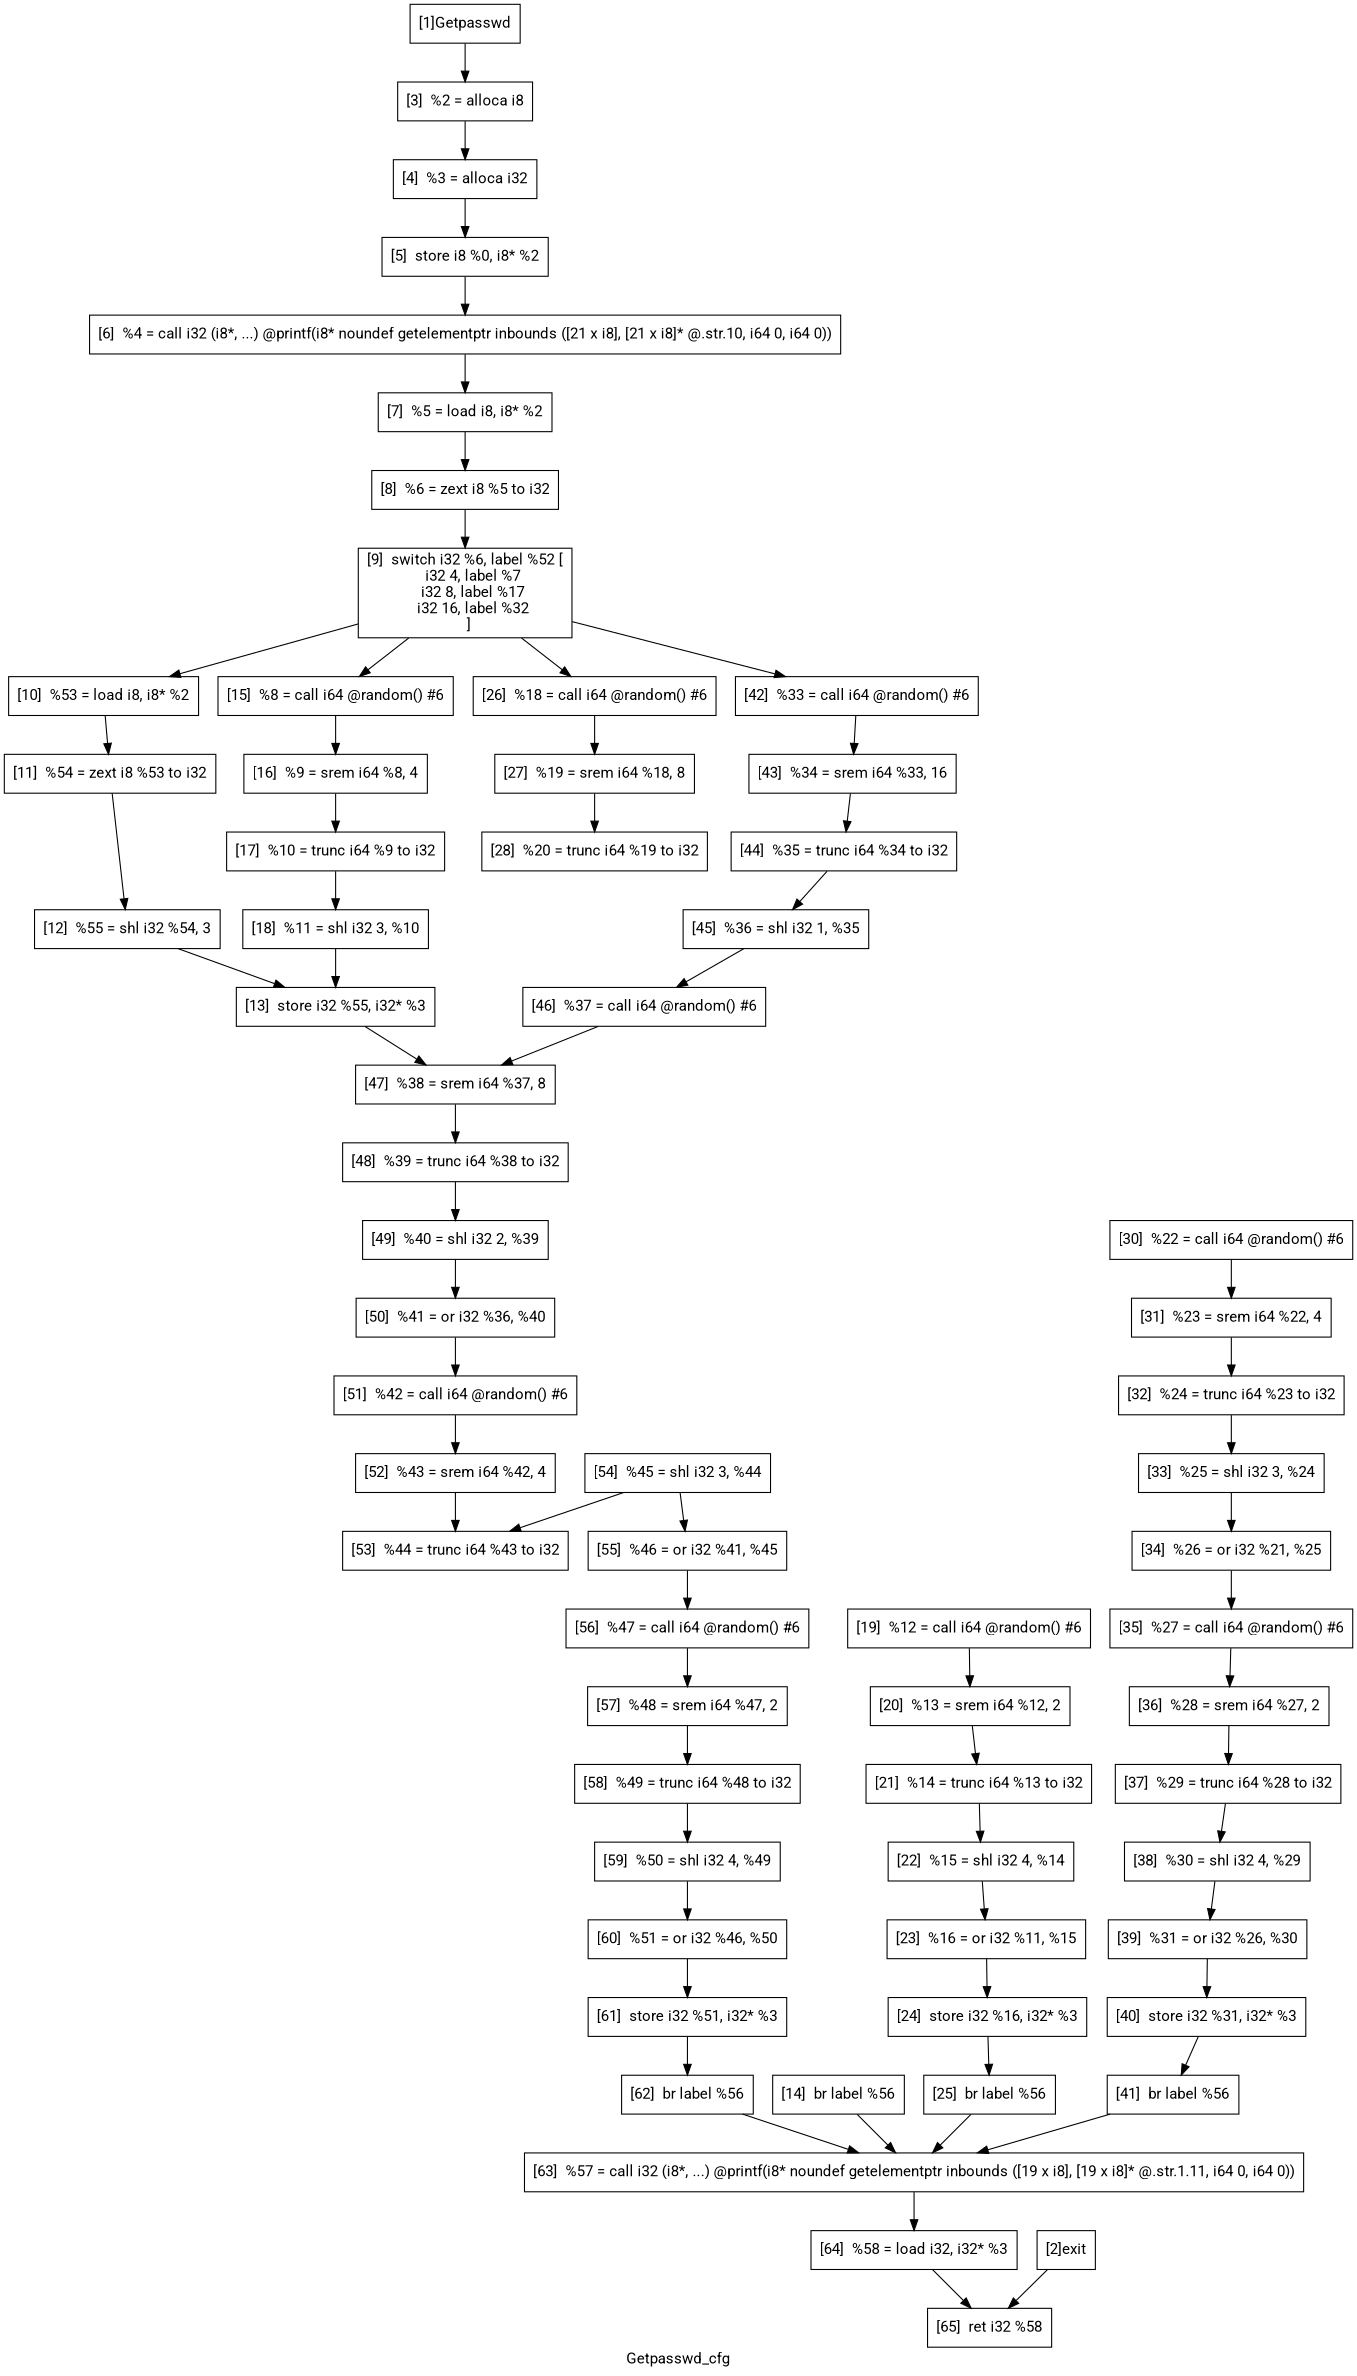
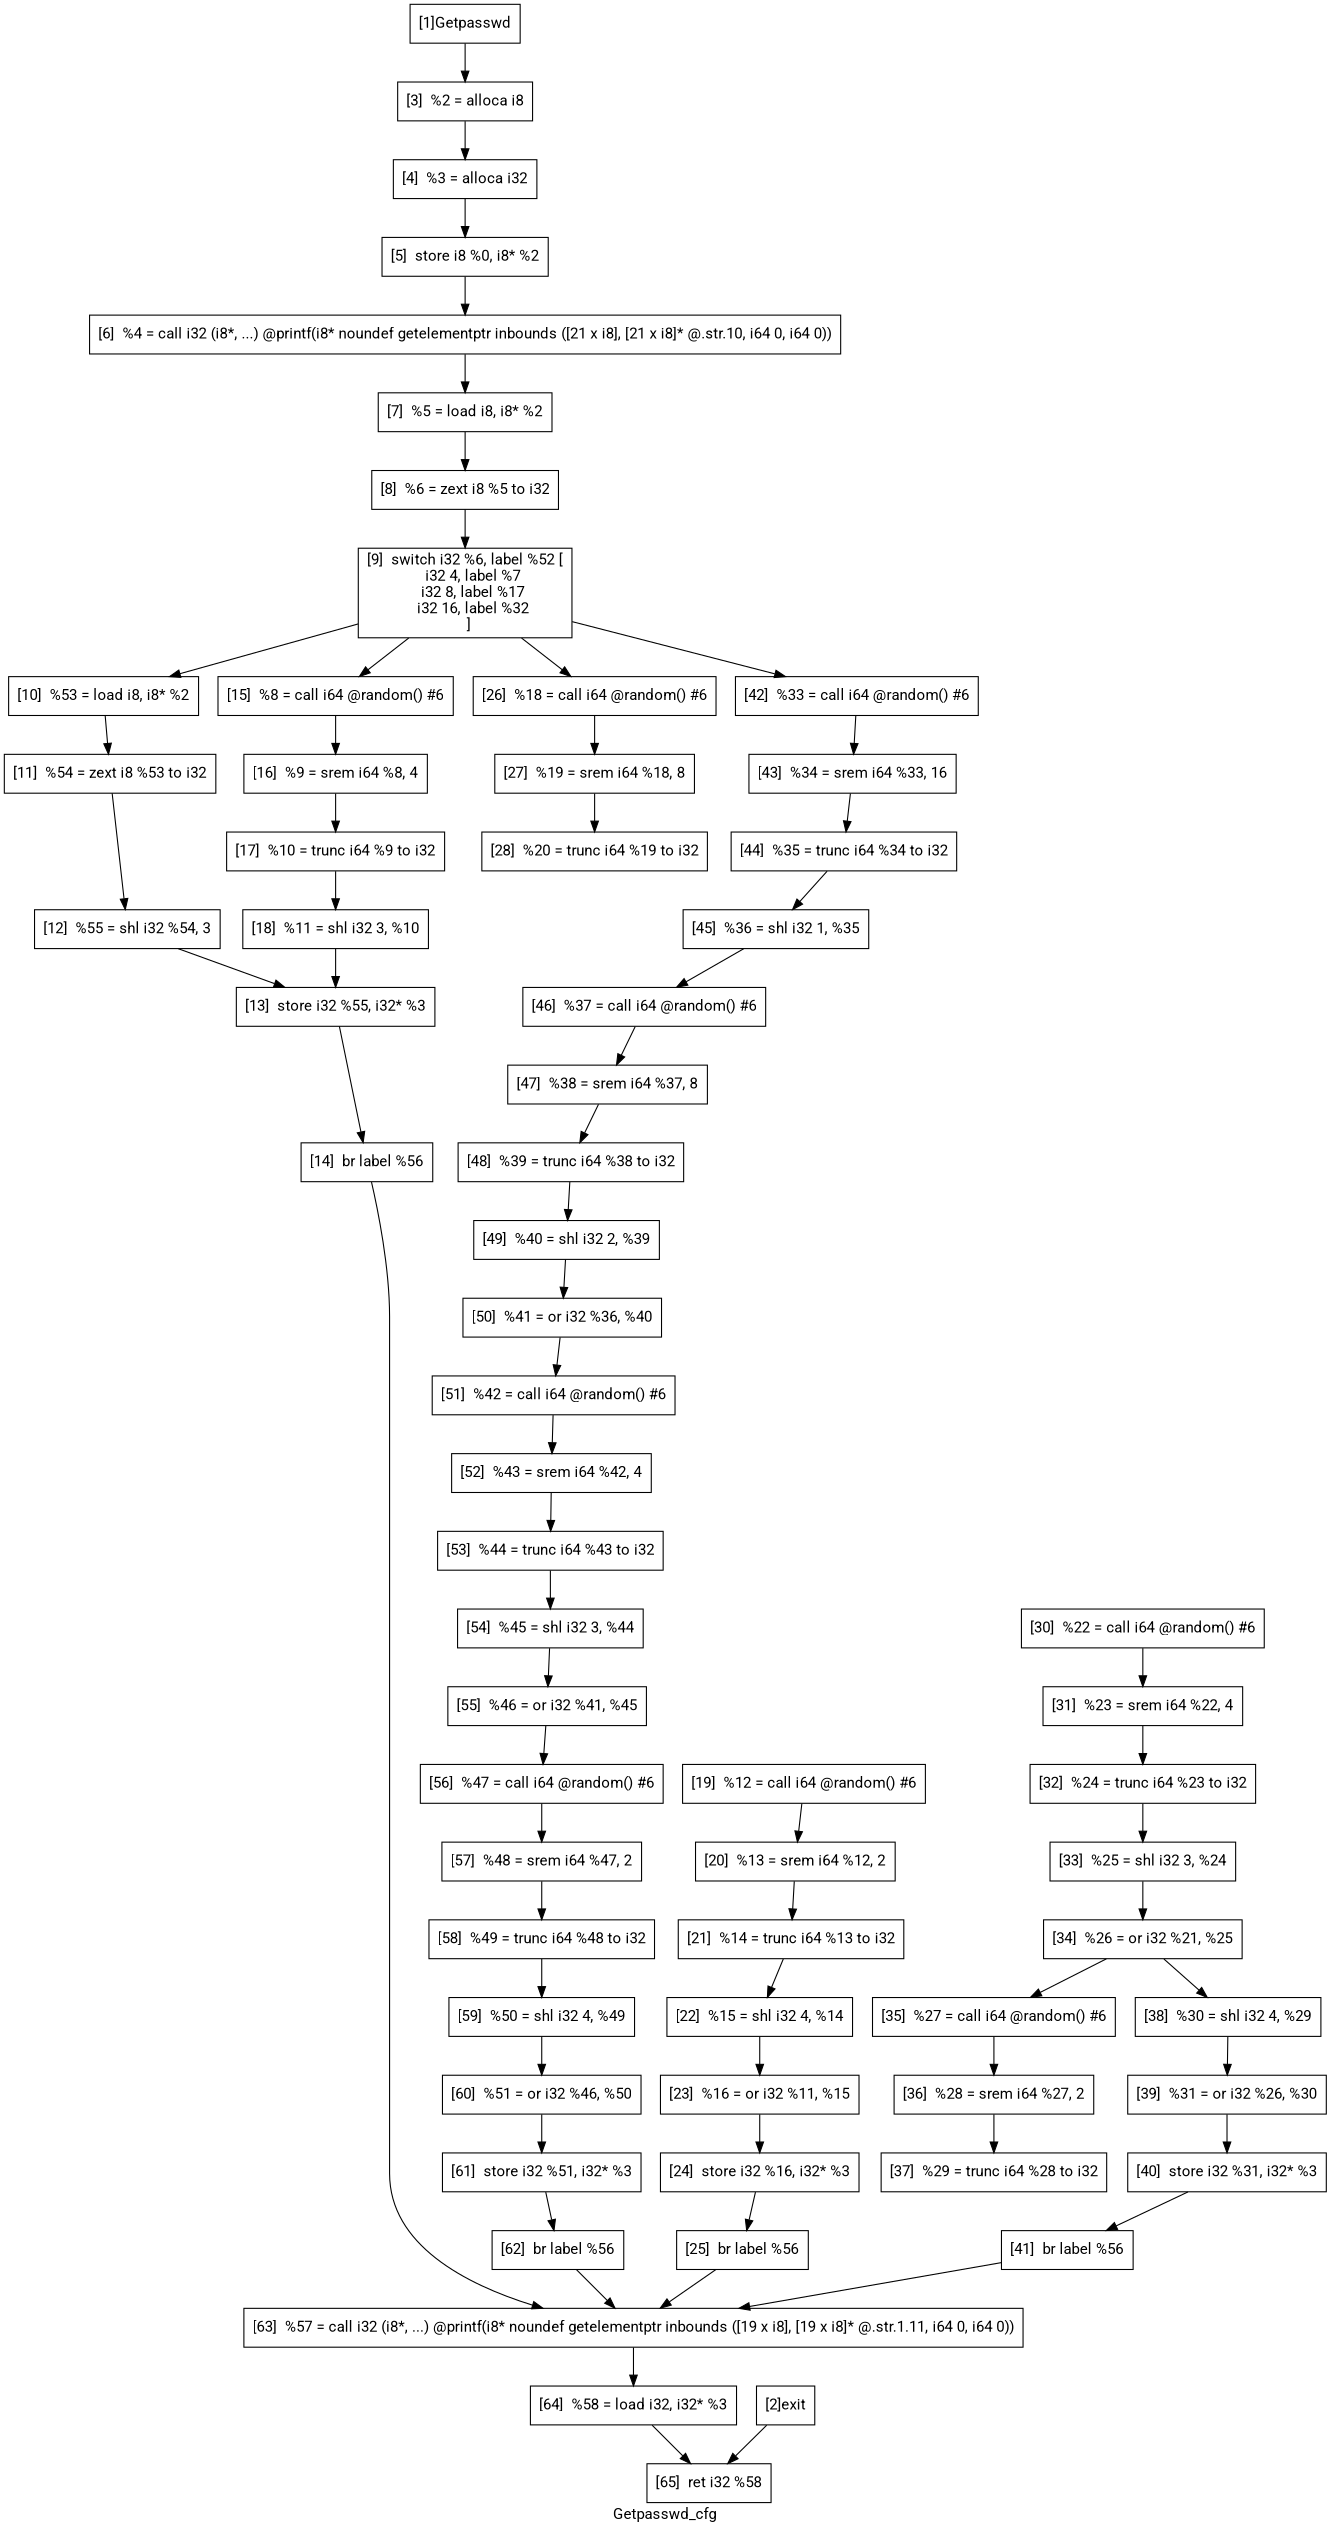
(391, 1043) -> (350, 1079)
(572, 1510) -> (550, 1584)
(1223, 1817) -> (1182, 1975)
